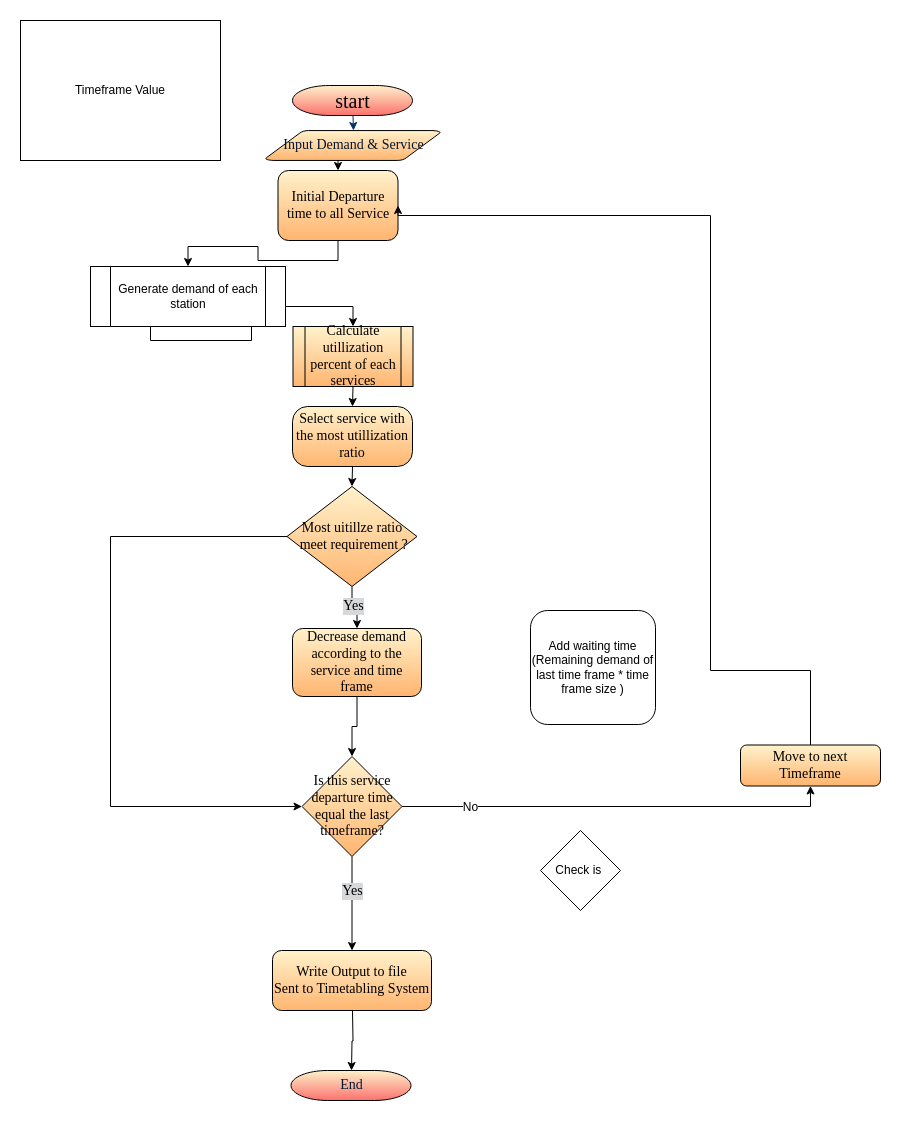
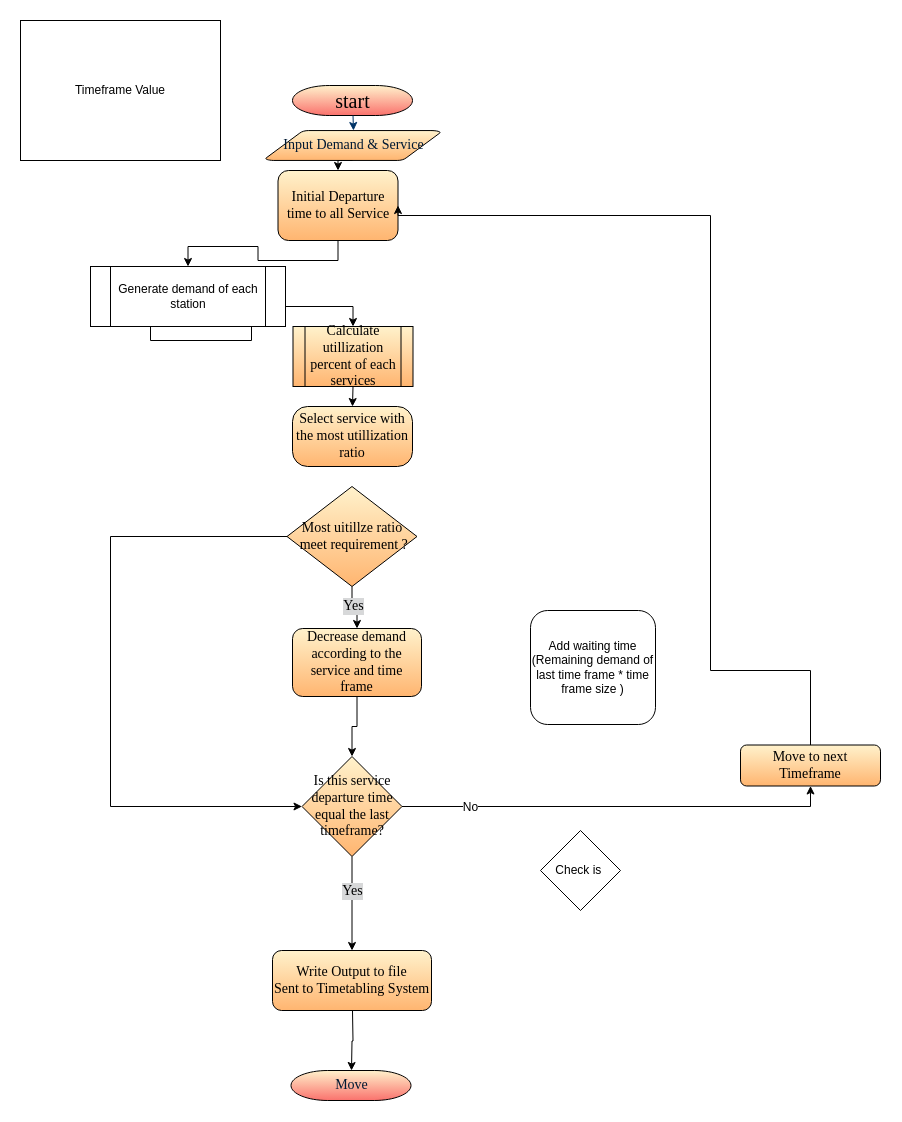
(352, 473) -> none
(352, 1086) -> (352, 1086)
